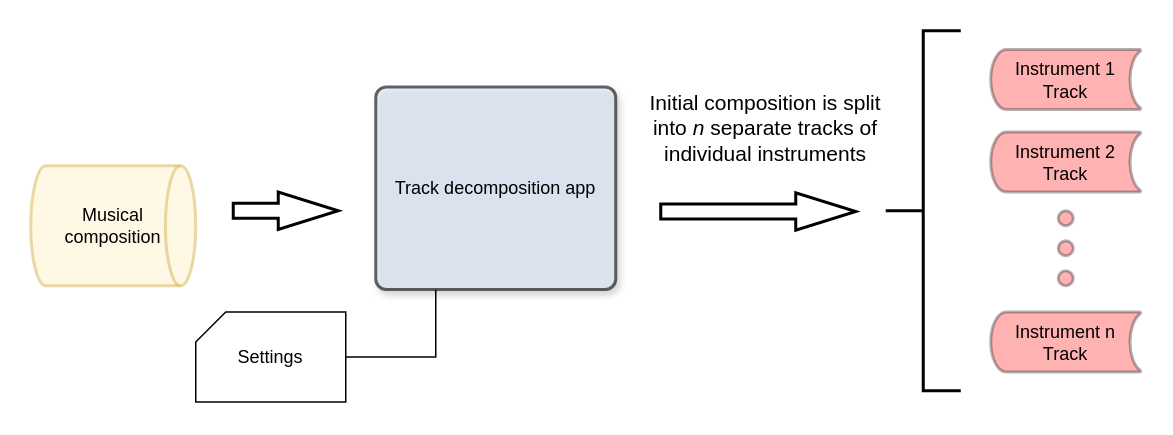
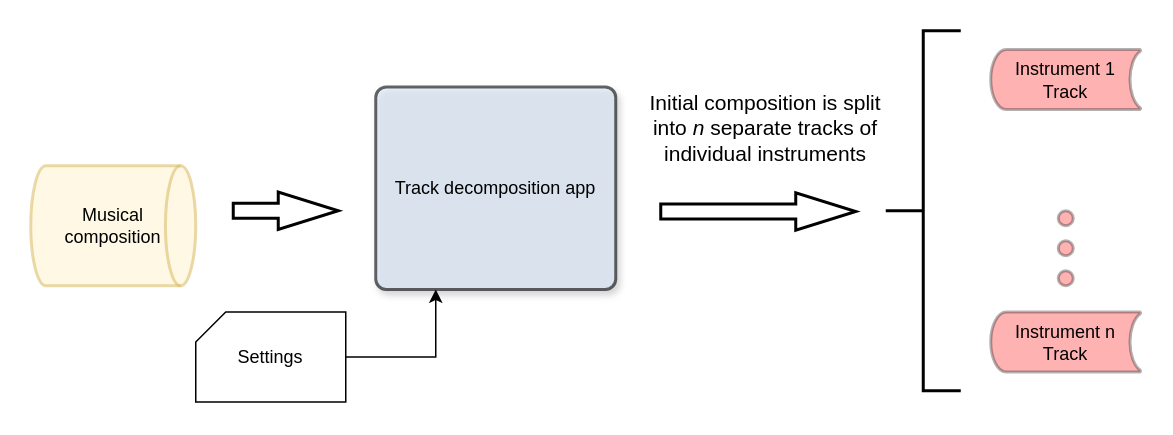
(1066, 162) -> none
(436, 296) -> (436, 301)
